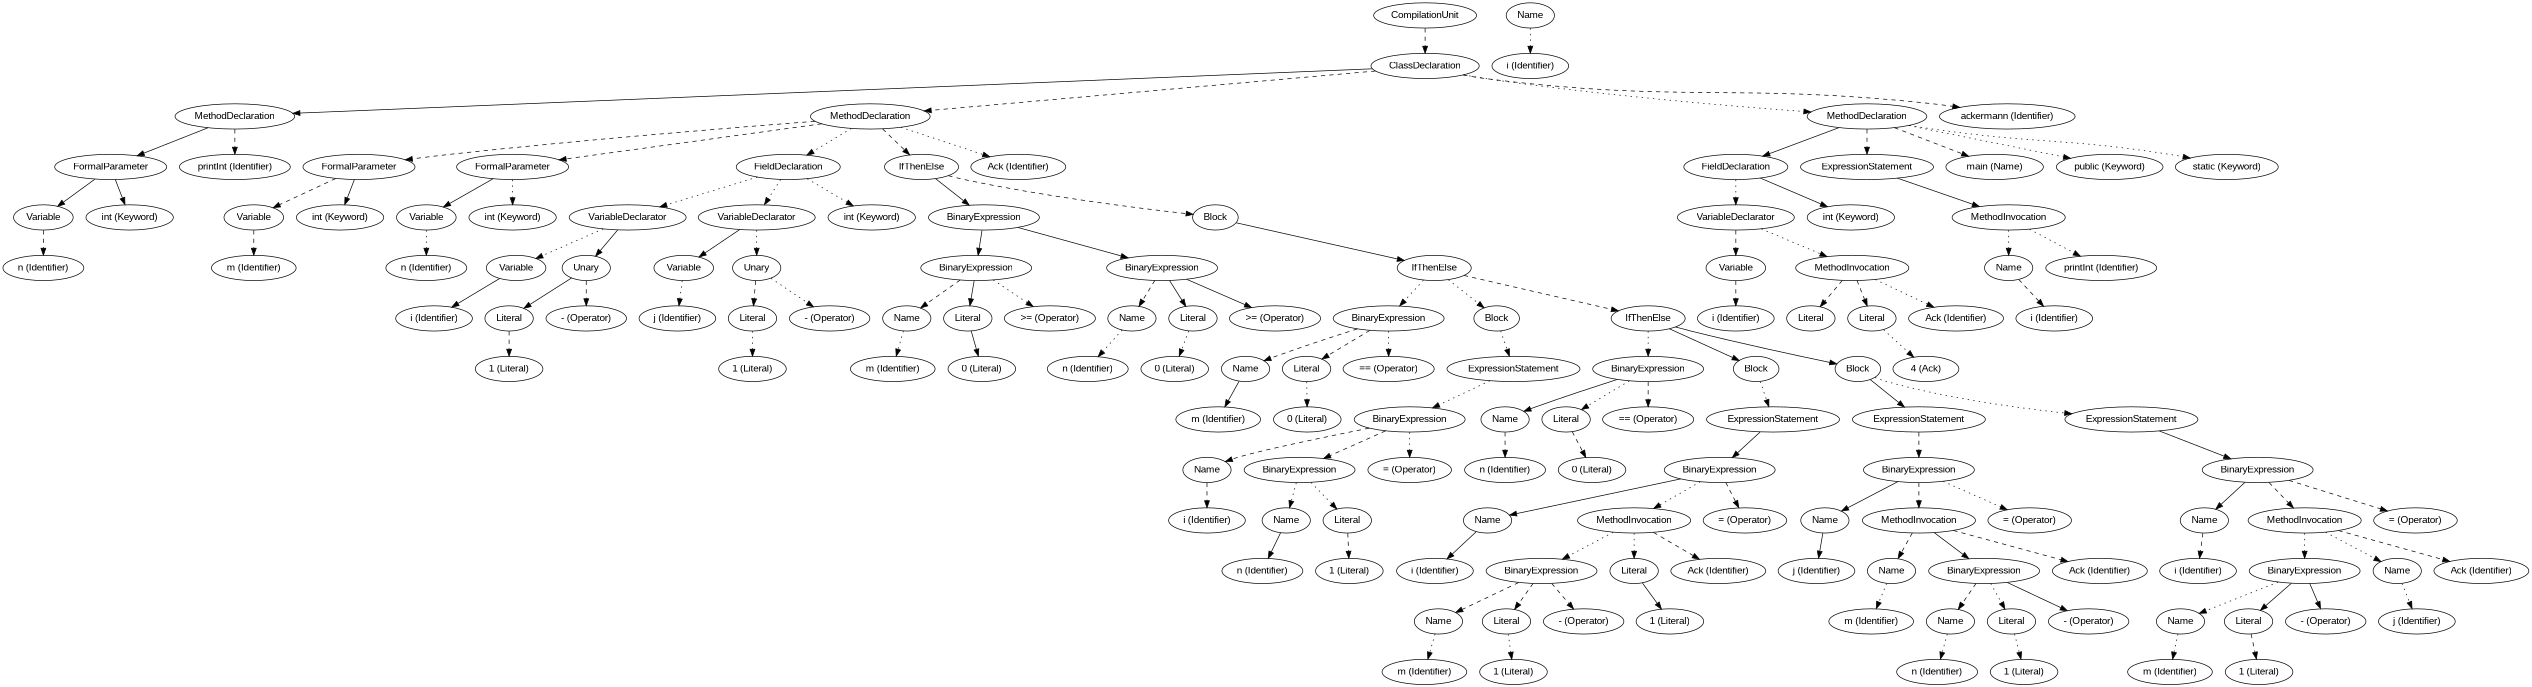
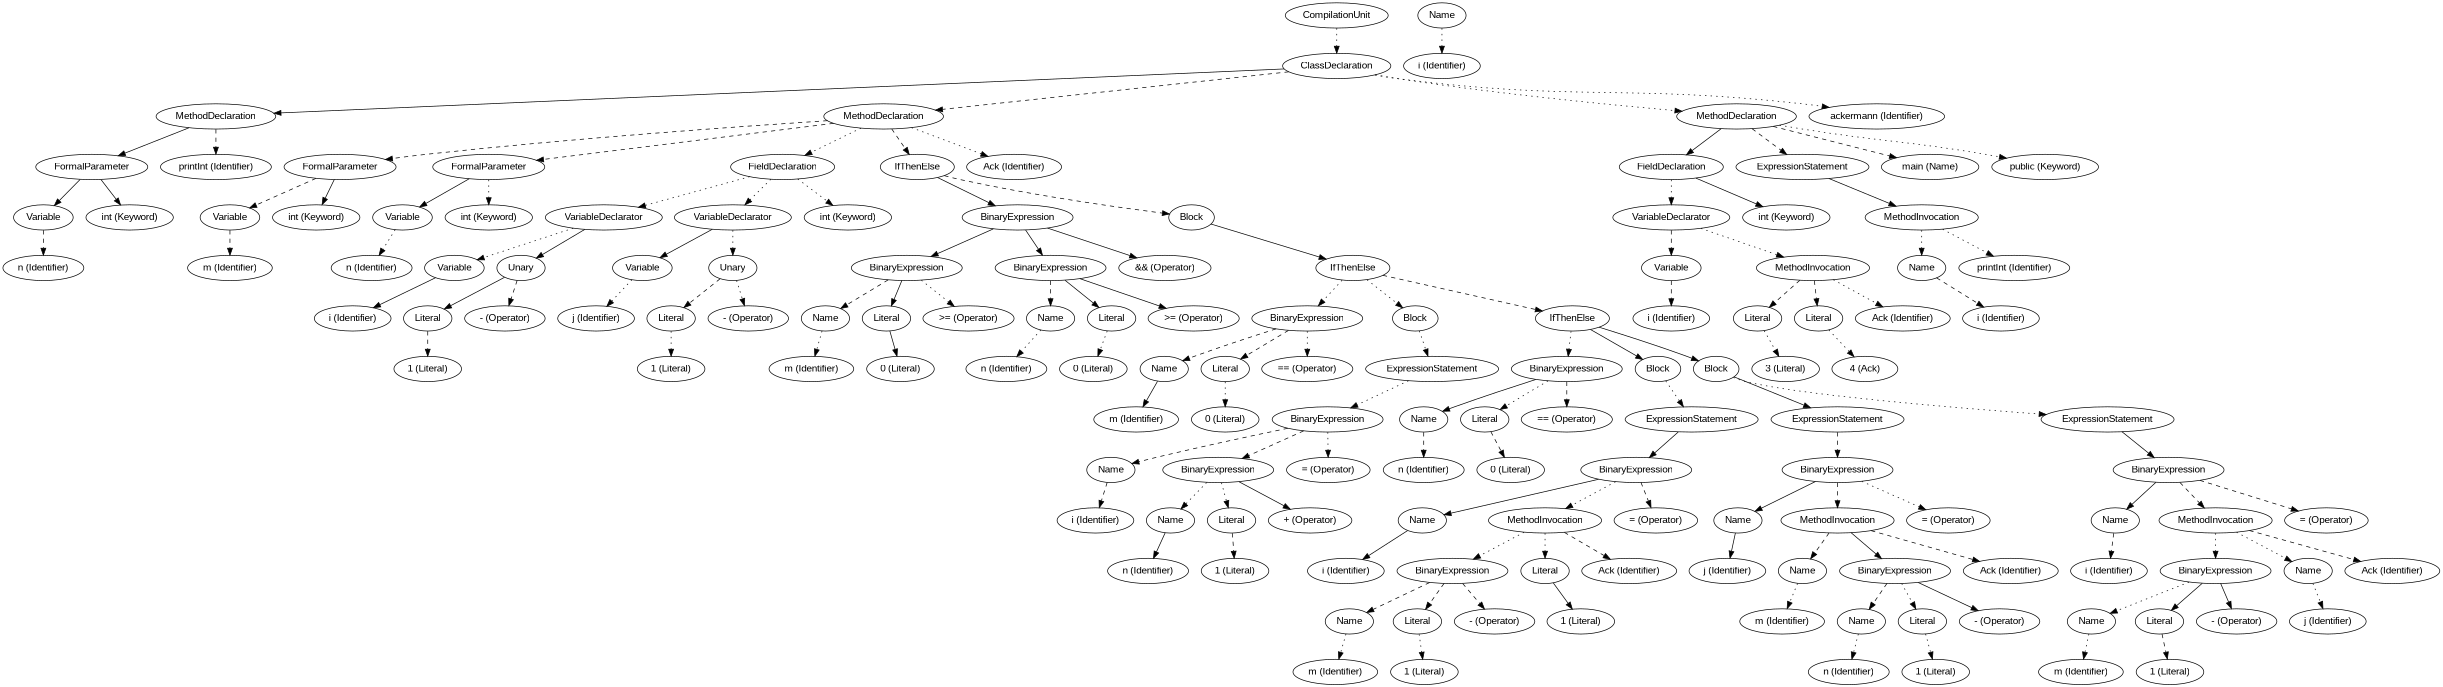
(1425, 37) -> (1337, 37)
(1708, 93) -> (1598, 92)
(2227, 167) -> none
none -> (1165, 268)
none -> (1786, 369)
none -> (1310, 520)
